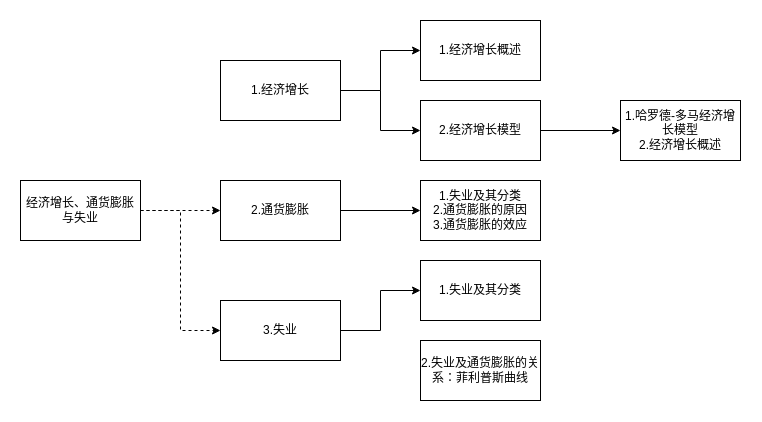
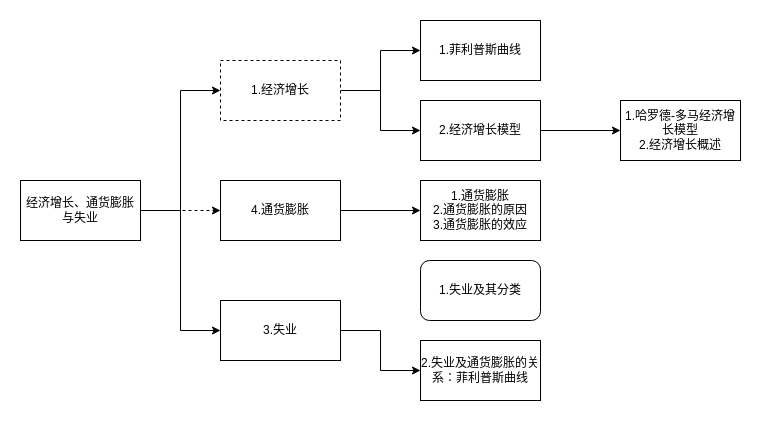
(481, 51) -> (481, 51)
(281, 91) -> (281, 91)
none -> (181, 134)
(281, 211) -> (281, 211)
(481, 211) -> (481, 211)
(181, 288) -> (181, 288)
(481, 291) -> (481, 291)
(381, 294) -> none
none -> (381, 368)
